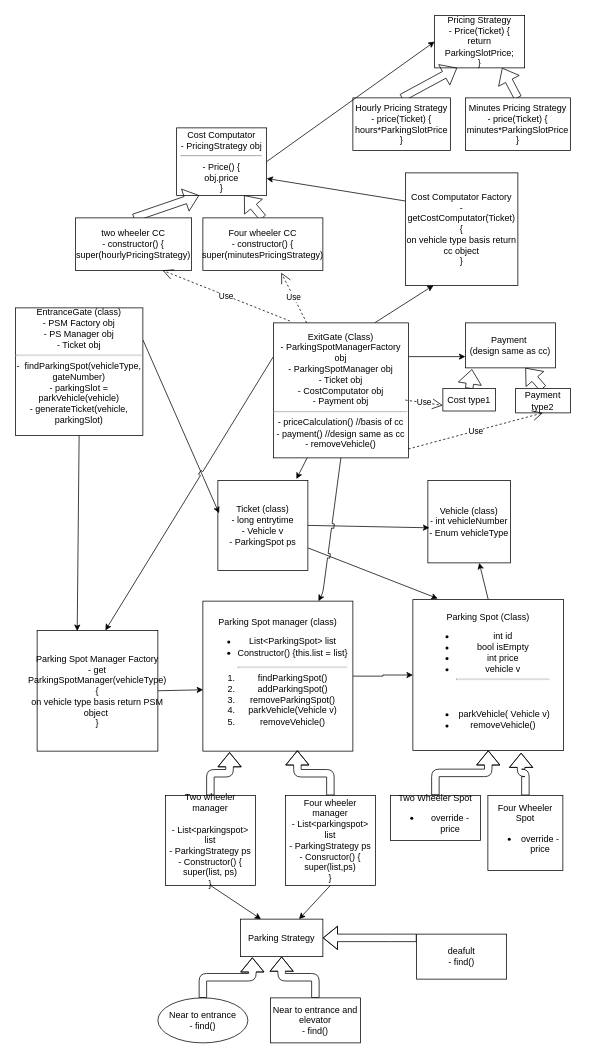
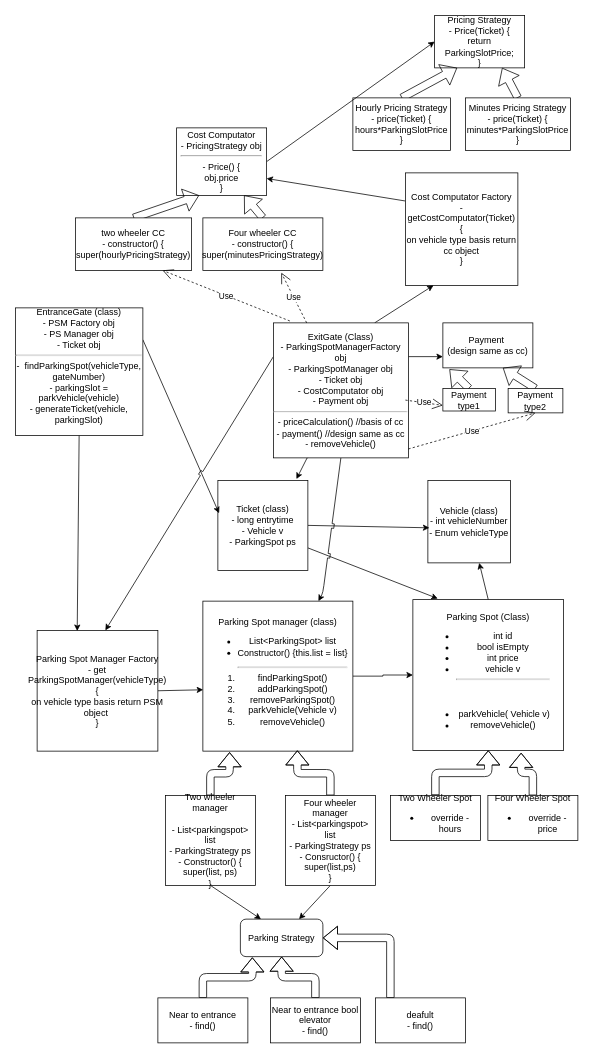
(510, 345) -> (488, 345)
(469, 400) -> (469, 400)
(543, 401) -> (536, 401)
(435, 818) -> (435, 818)
(525, 833) -> (533, 818)
(282, 938) -> (282, 938)
(462, 957) -> (420, 1020)
(203, 1020) -> (203, 1020)
(315, 1020) -> (315, 1020)
